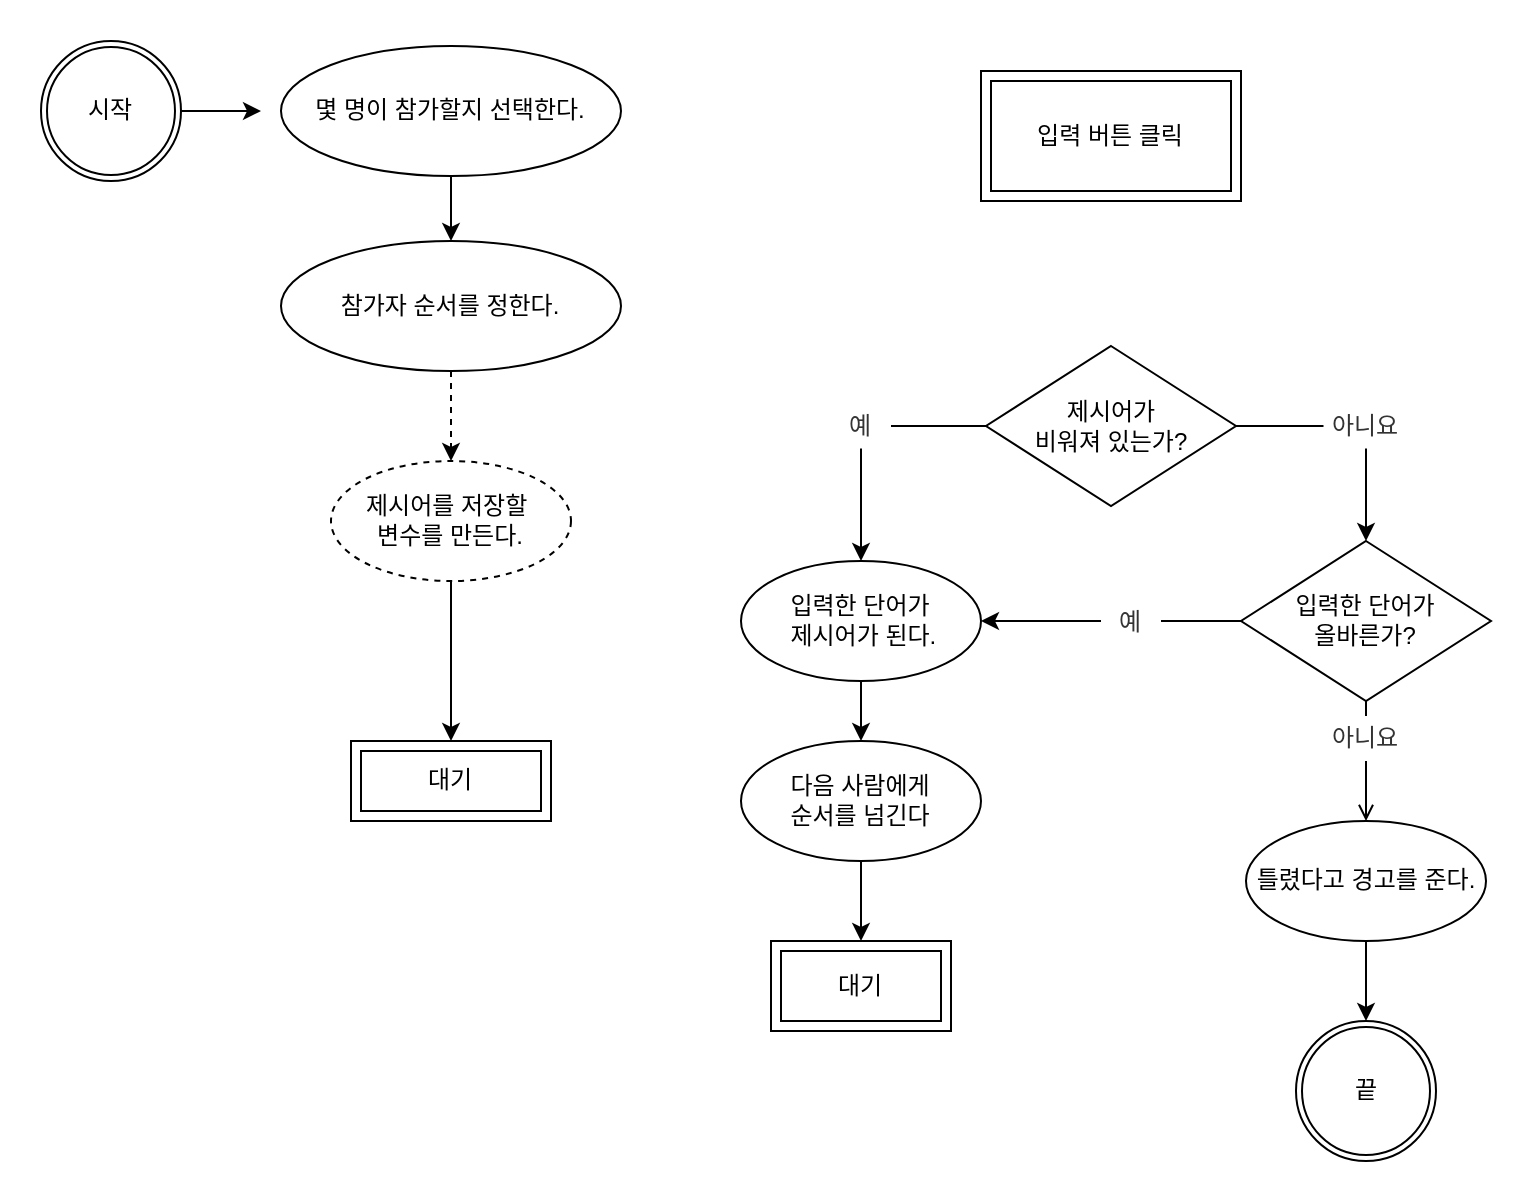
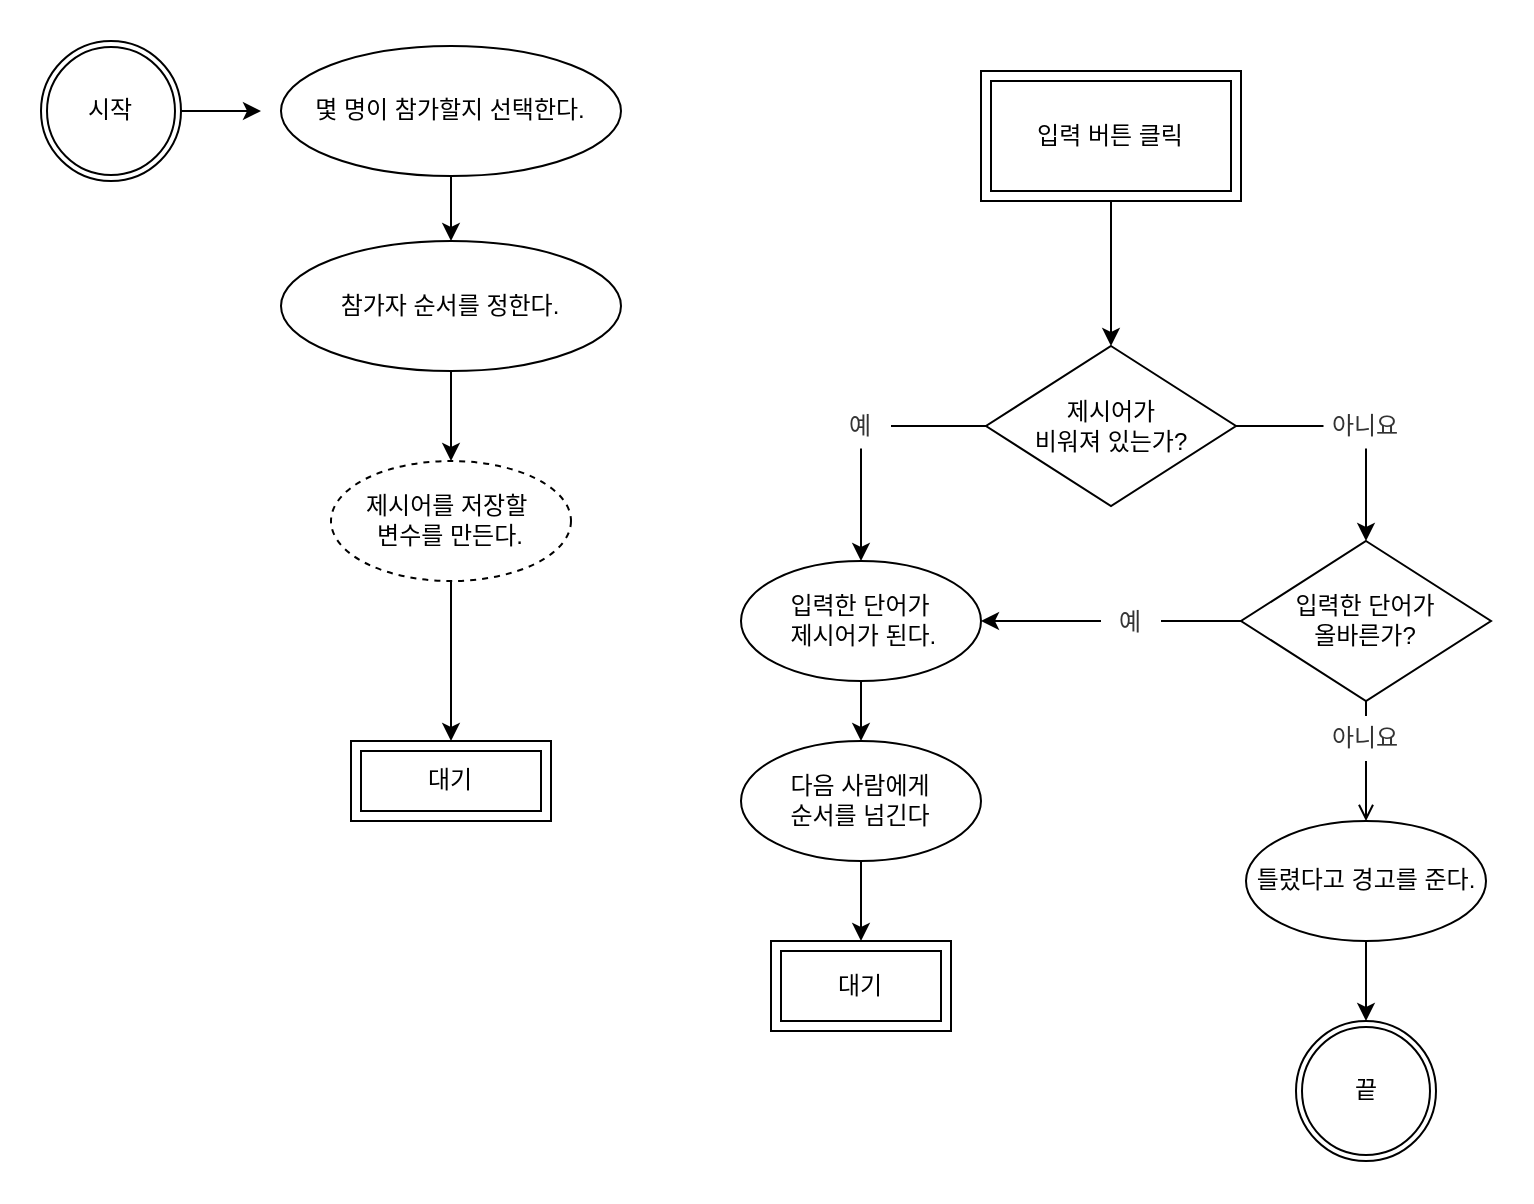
none -> (1111, 267)
(451, 408) -> (451, 408)
